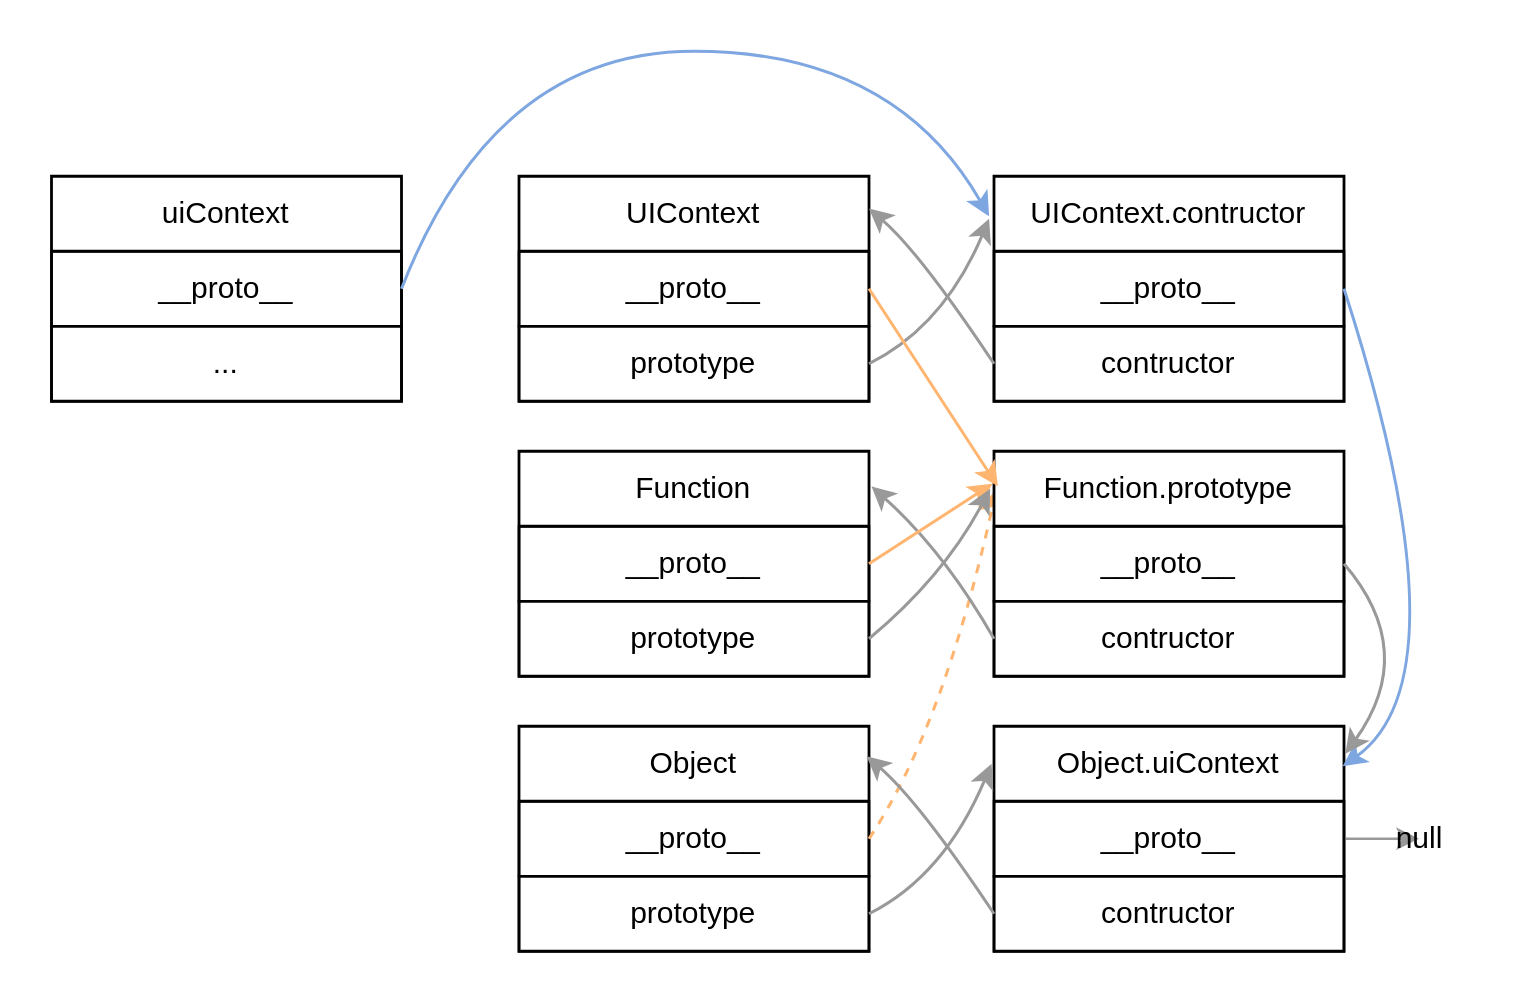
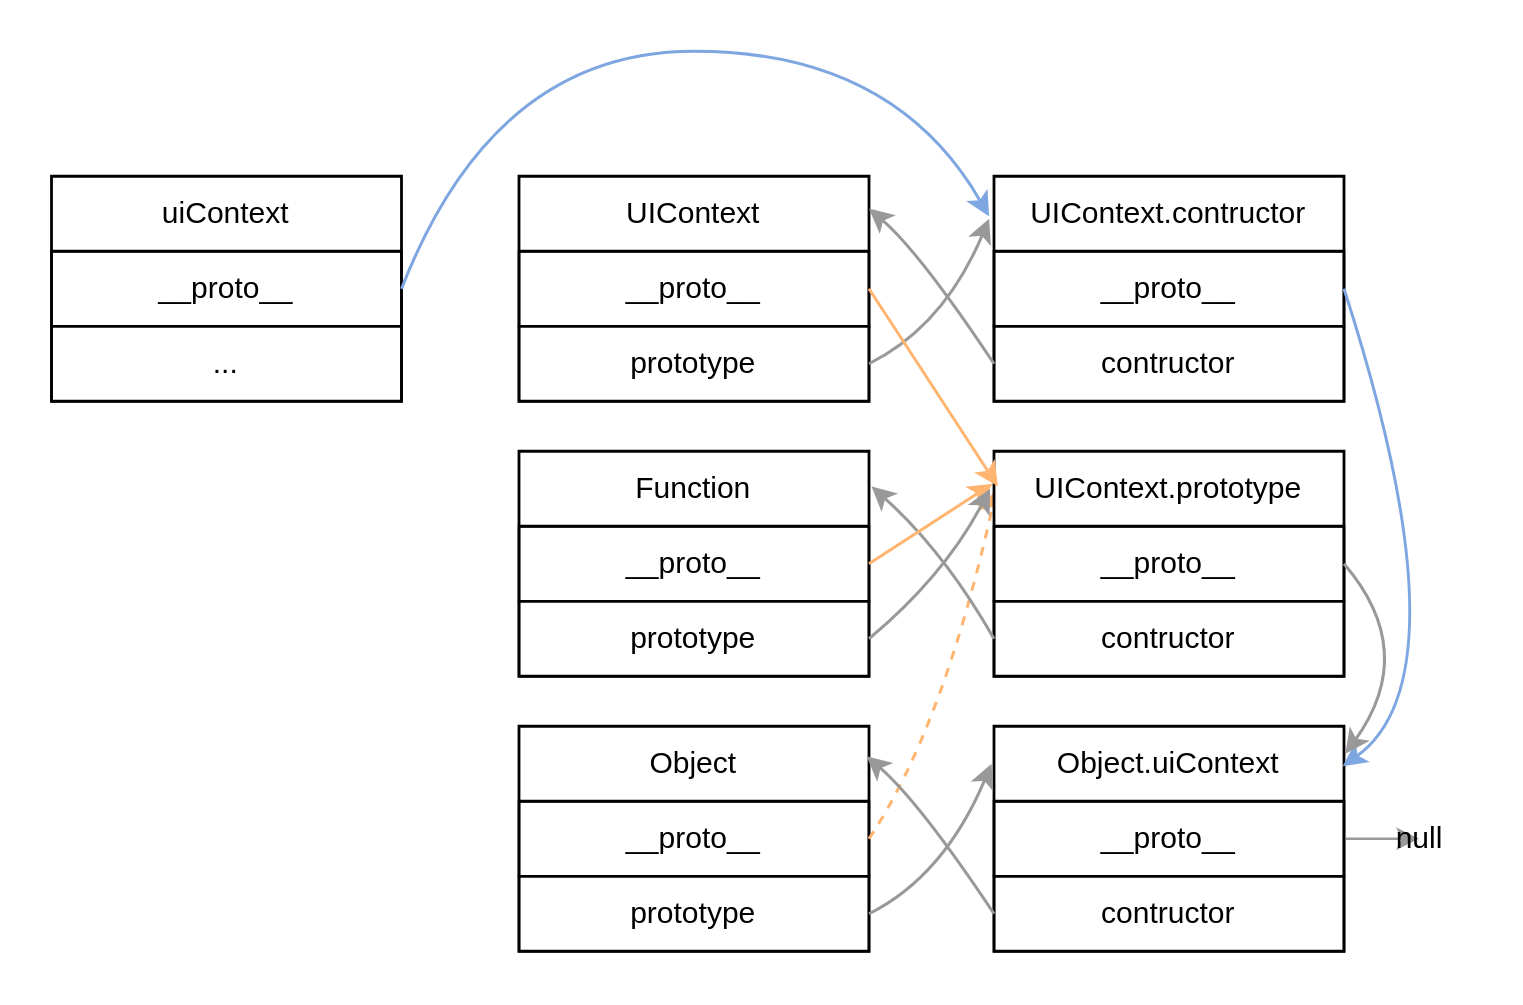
(1169, 489) -> (1169, 489)
